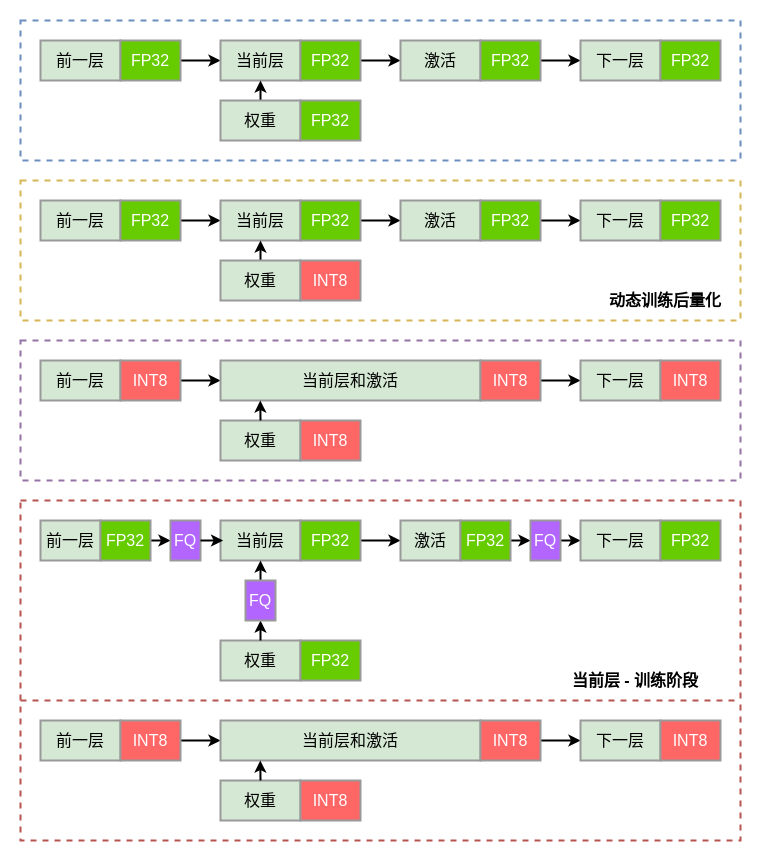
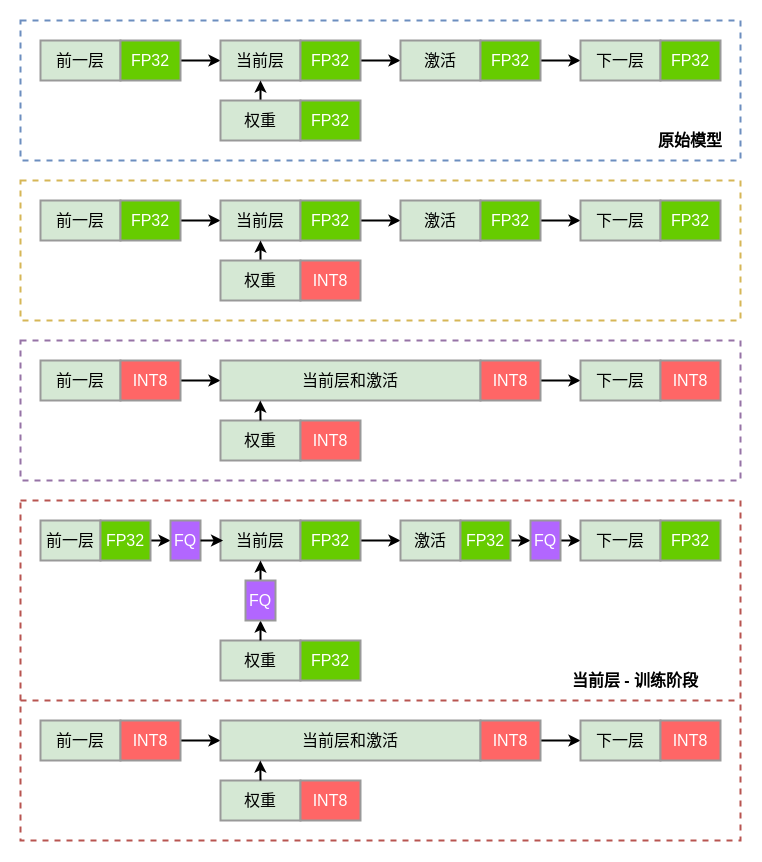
none -> (691, 141)
(666, 301) -> none
